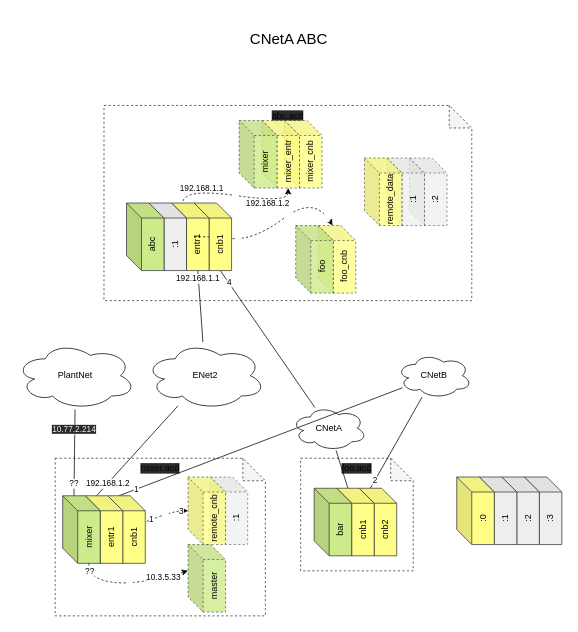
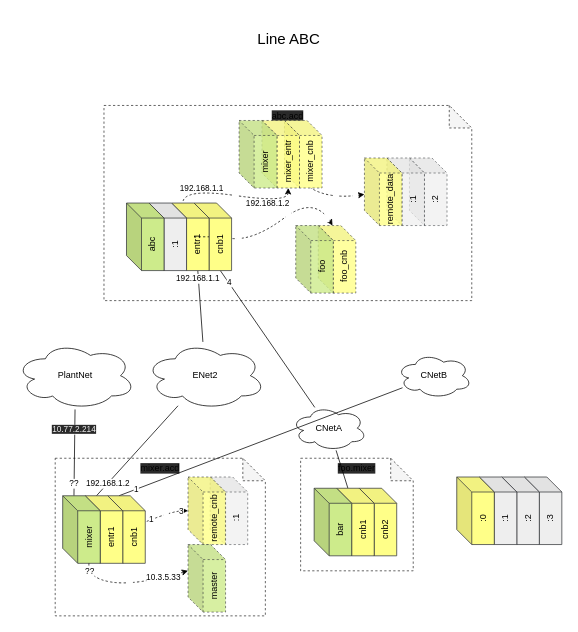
(289, 38) -> (289, 38)
none -> (327, 194)
(396, 442) -> none
(357, 469) -> (357, 469)
